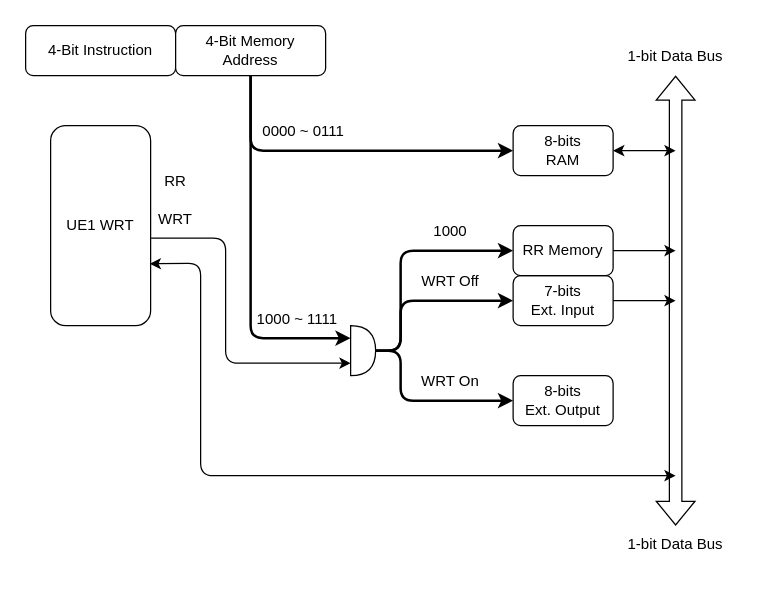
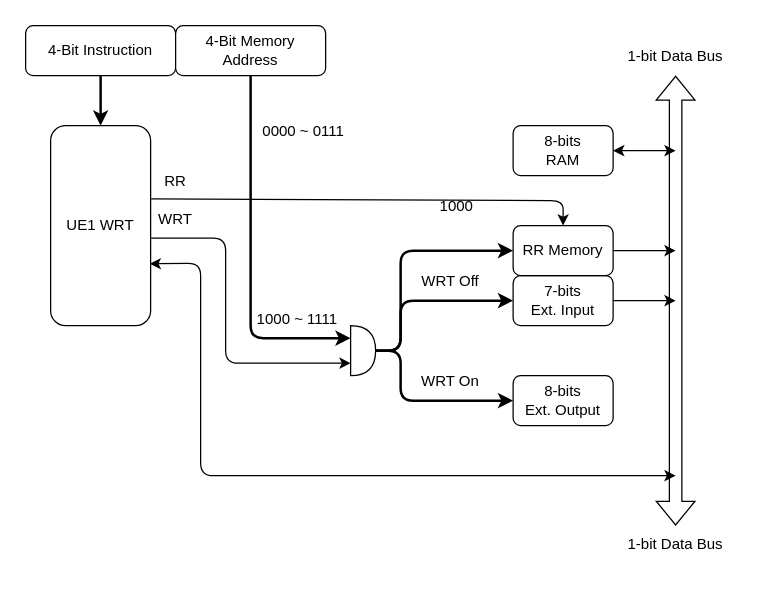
none -> (101, 95)
(378, 151) -> none
none -> (360, 200)
(451, 232) -> (457, 207)
